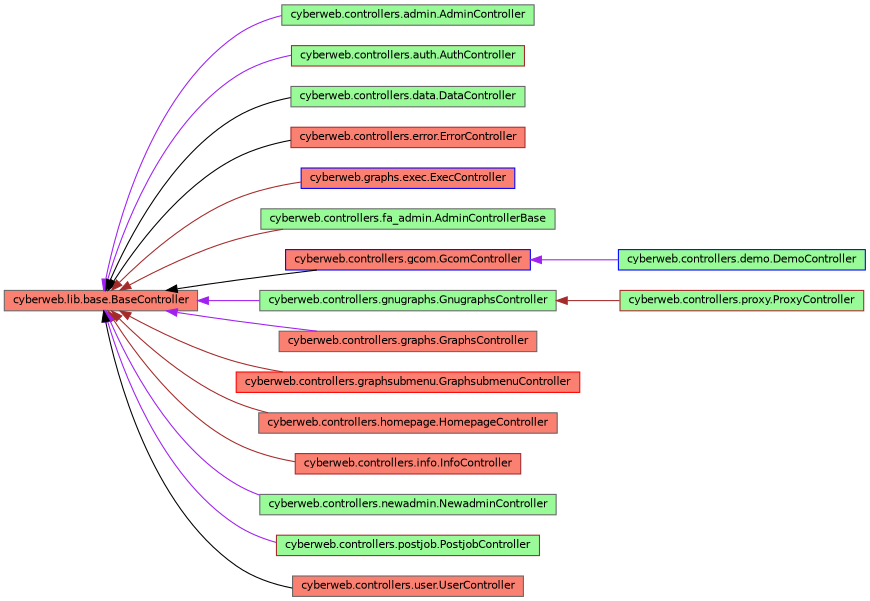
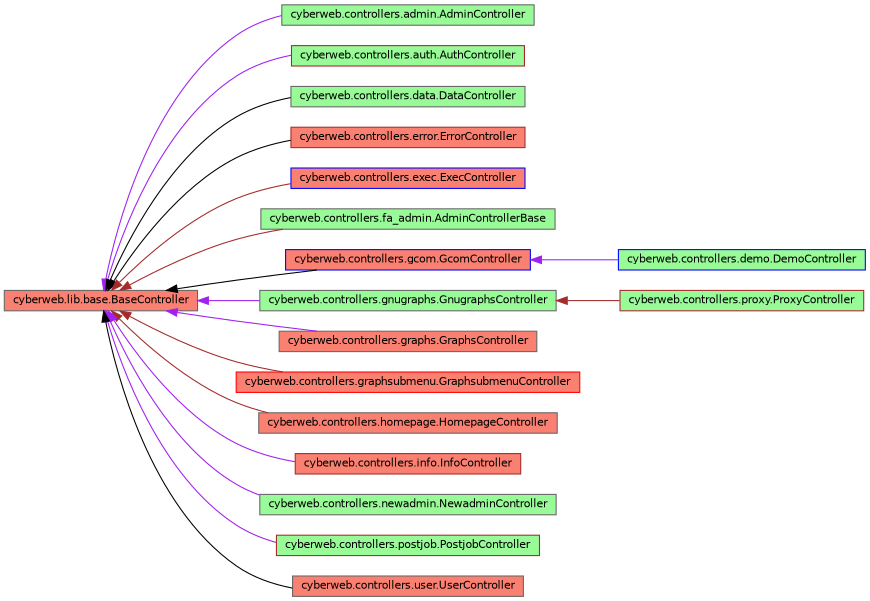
(408, 178) -> (408, 178)
(190, 411) -> (190, 411)
